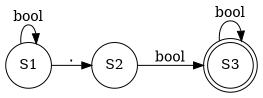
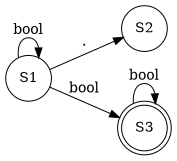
(165, 65) -> (80, 100)
